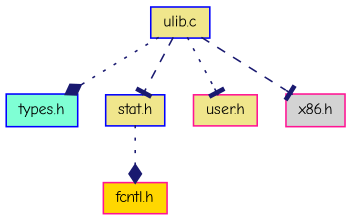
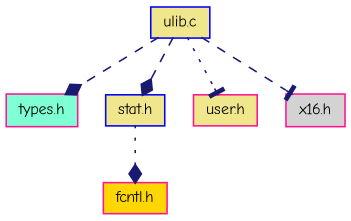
(162, 58) -> (162, 58)
(120, 61) -> (120, 61)
(42, 110) -> (42, 110)
(315, 110) -> (315, 110)
